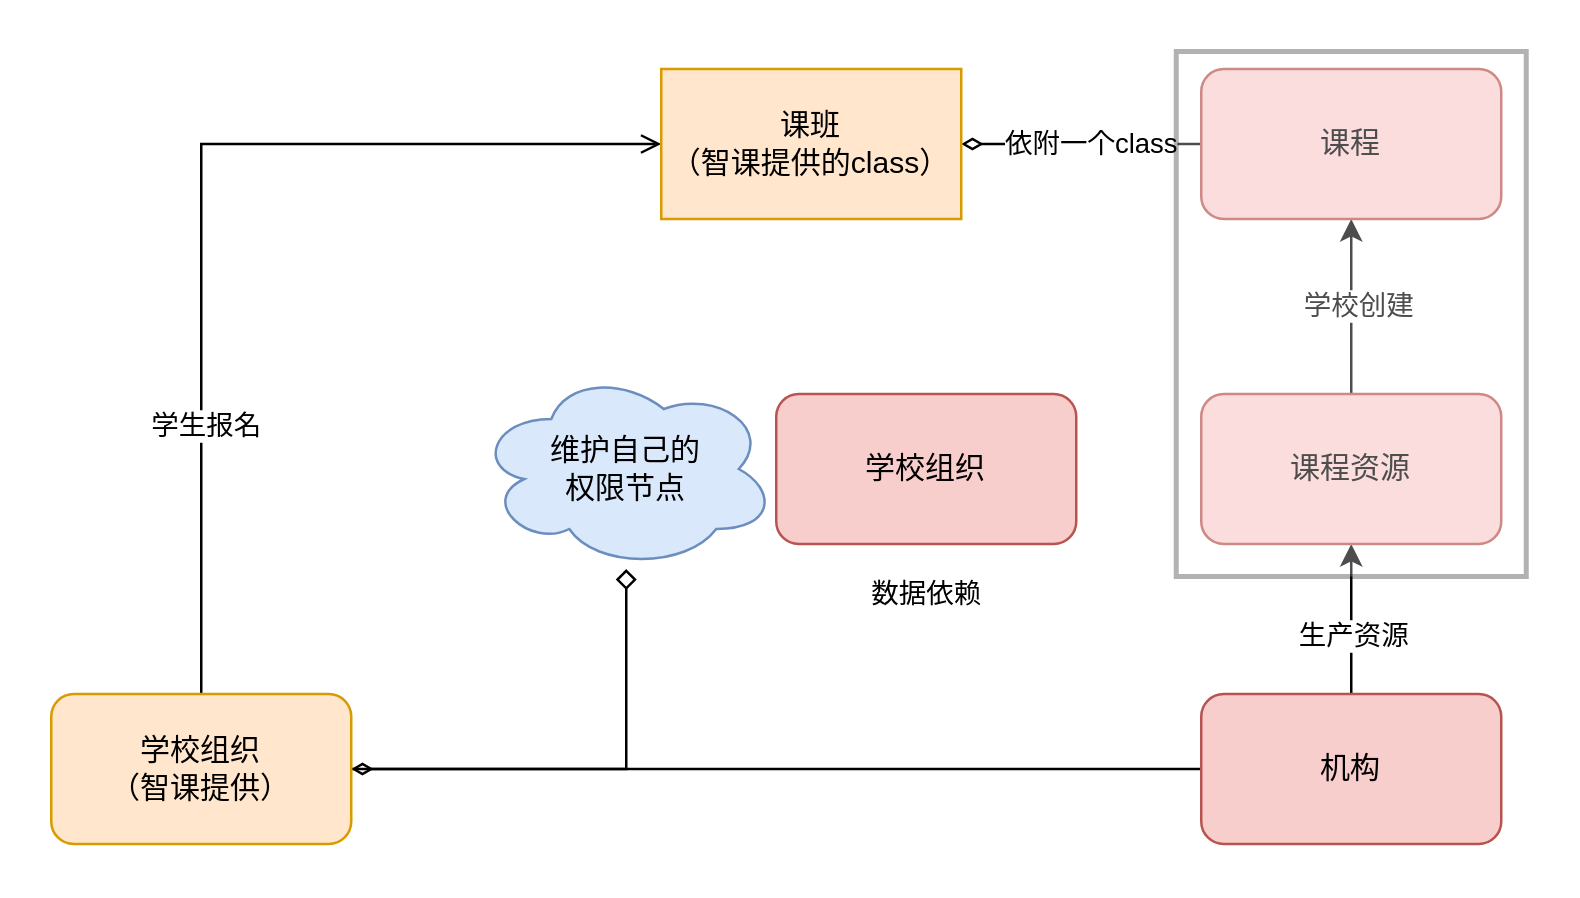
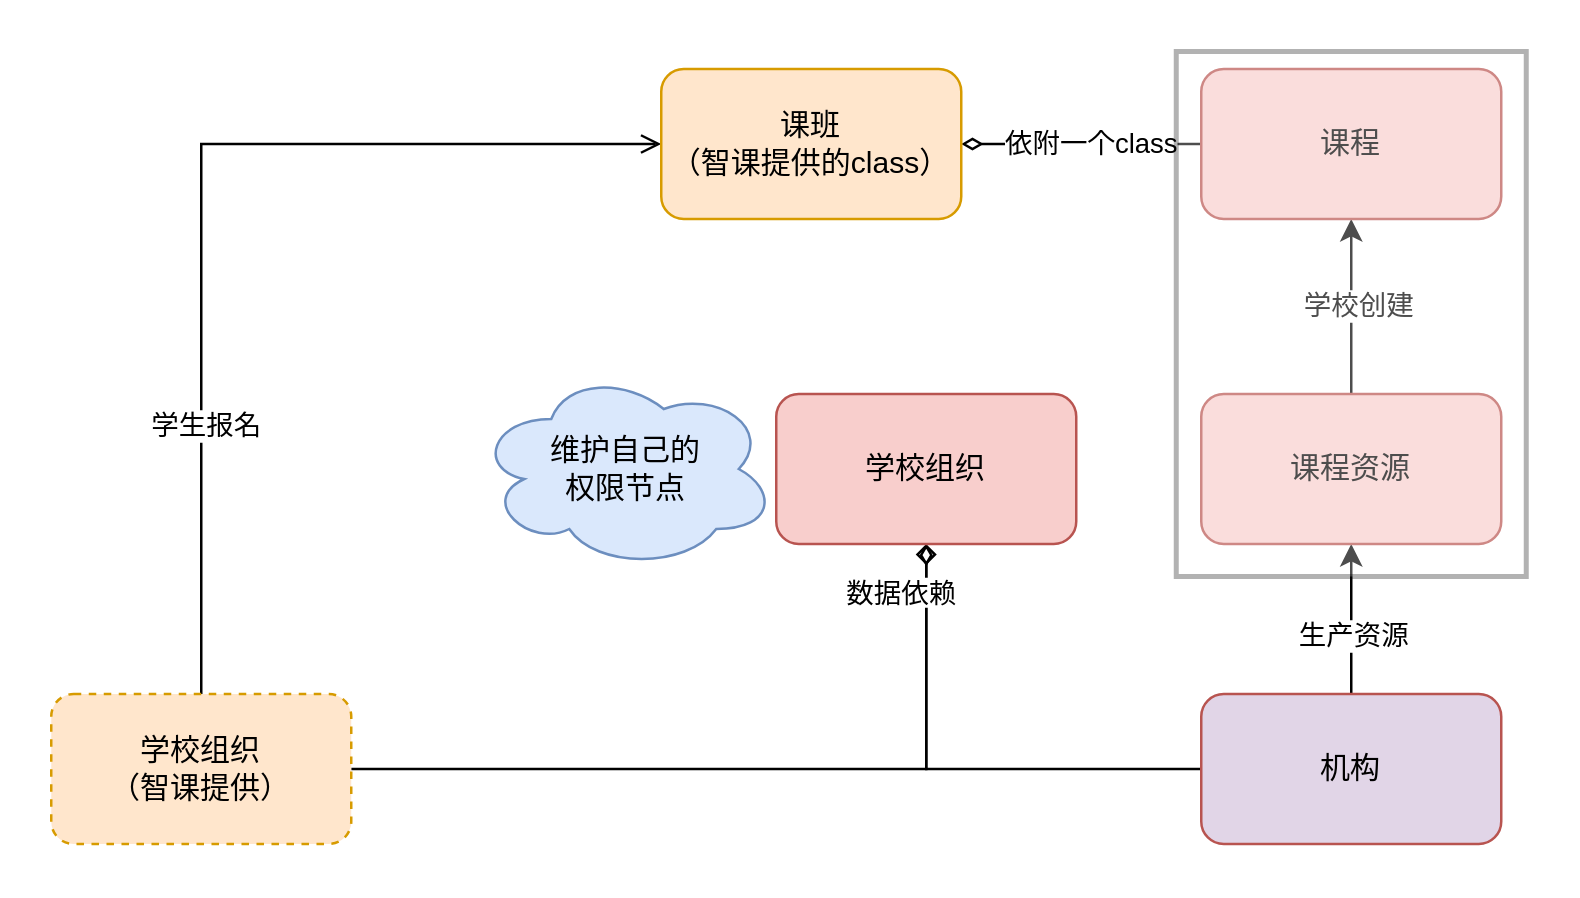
(811, 144) -> (811, 144)
(926, 594) -> (901, 594)
(626, 675) -> (360, 769)
(201, 769) -> (201, 769)
(928, 769) -> (928, 769)
(1351, 769) -> (1351, 769)
